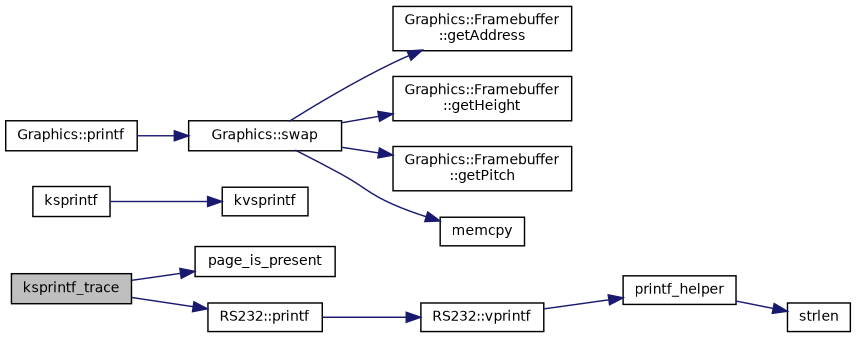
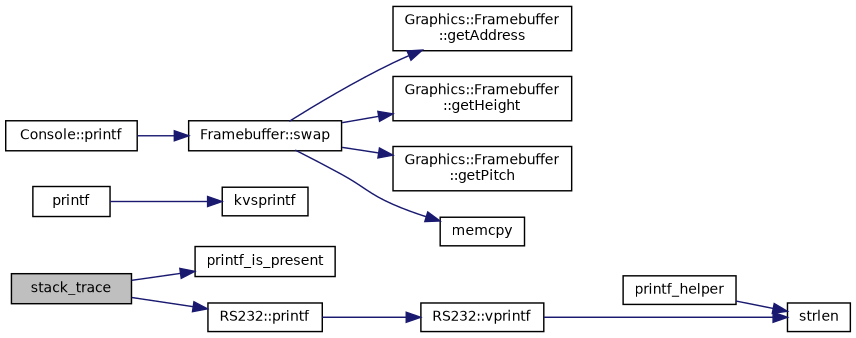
(71, 136) -> (71, 136)
(265, 136) -> (265, 136)
(71, 202) -> (71, 202)
(265, 262) -> (265, 262)
(71, 289) -> (71, 289)
(576, 304) -> (658, 317)
